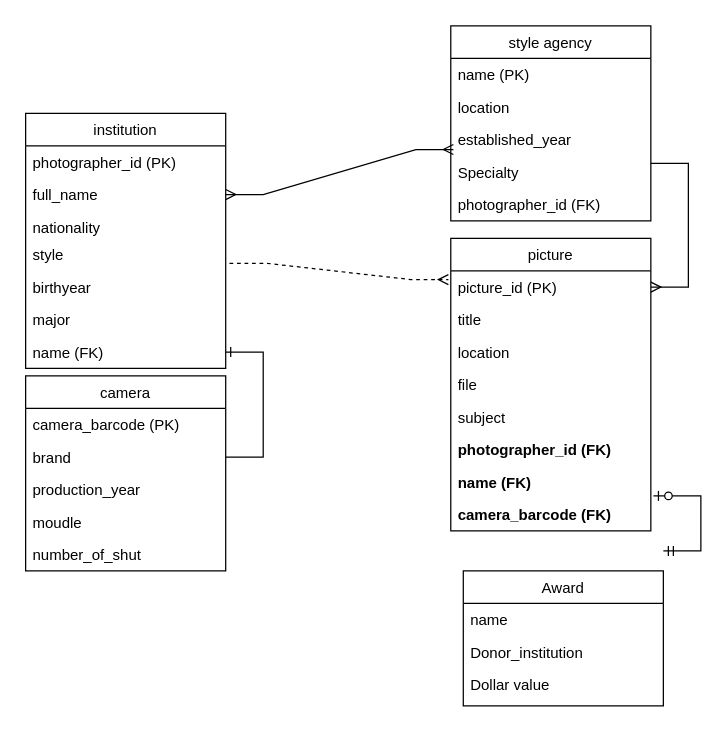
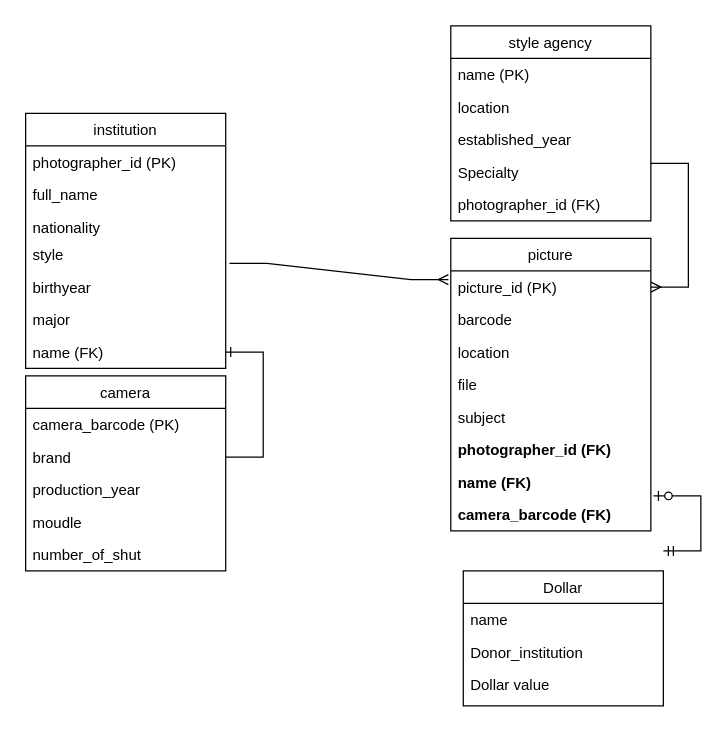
(340, 172) -> none
(339, 271) -> (339, 271)
(475, 320) -> (487, 320)
(563, 588) -> (563, 588)
